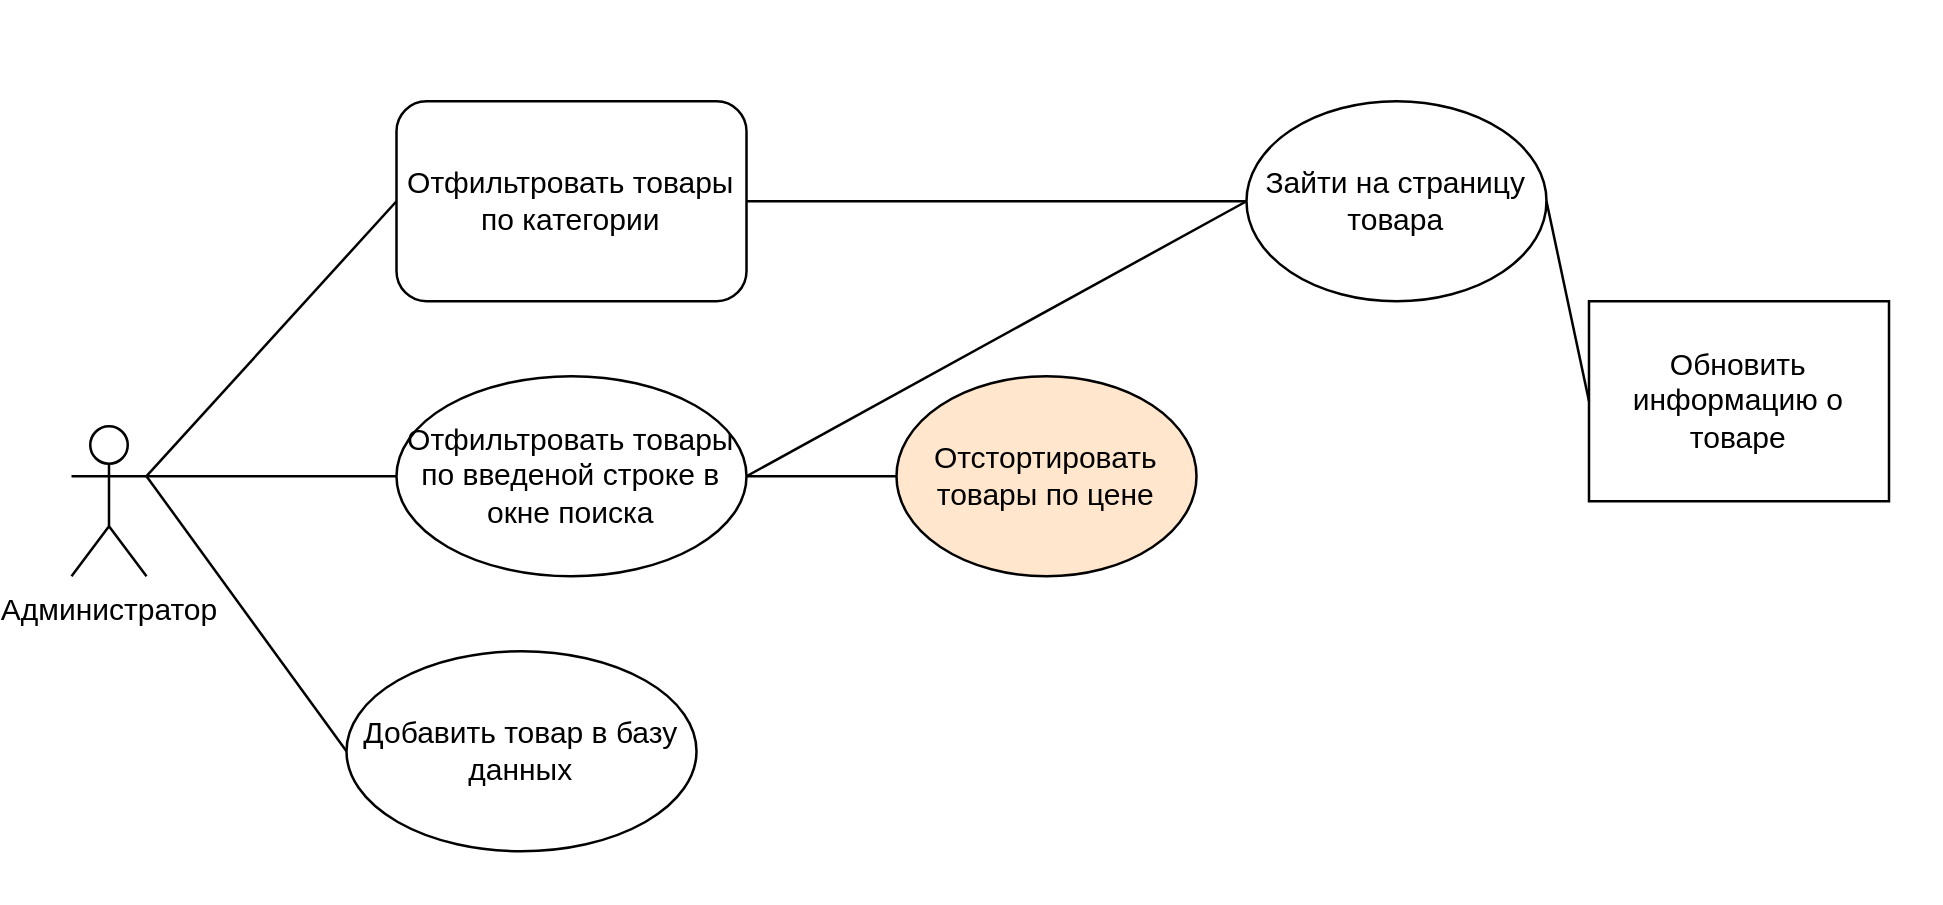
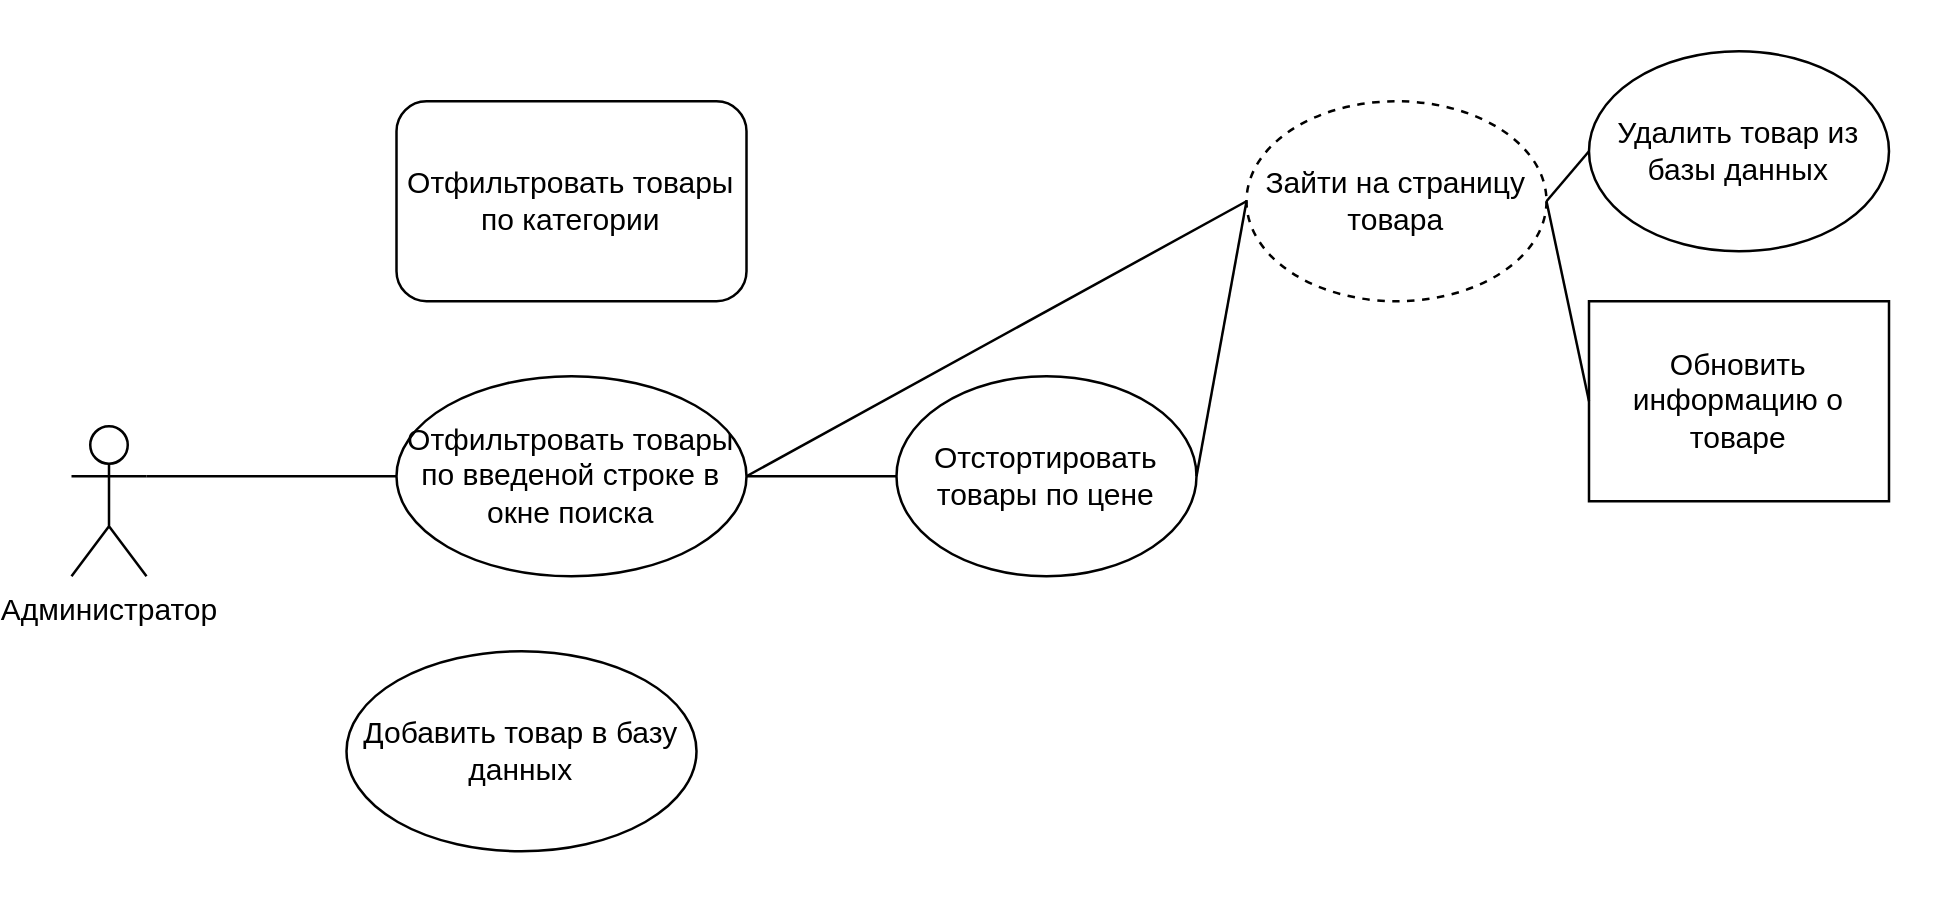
none -> (1739, 151)
none -> (1567, 177)
(992, 201) -> none
(1396, 201) -> (1396, 201)
(273, 337) -> none
none -> (1221, 340)
(1046, 476) -> (1046, 476)
(248, 616) -> none
